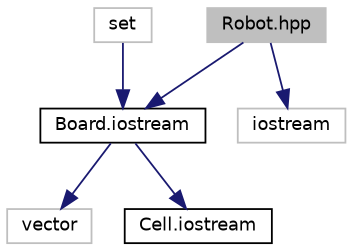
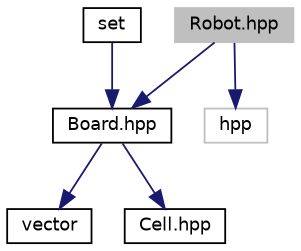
(123, 25) -> (112, 25)
(123, 126) -> (112, 126)
(292, 126) -> (236, 126)
(49, 226) -> (49, 226)
(198, 226) -> (175, 226)
